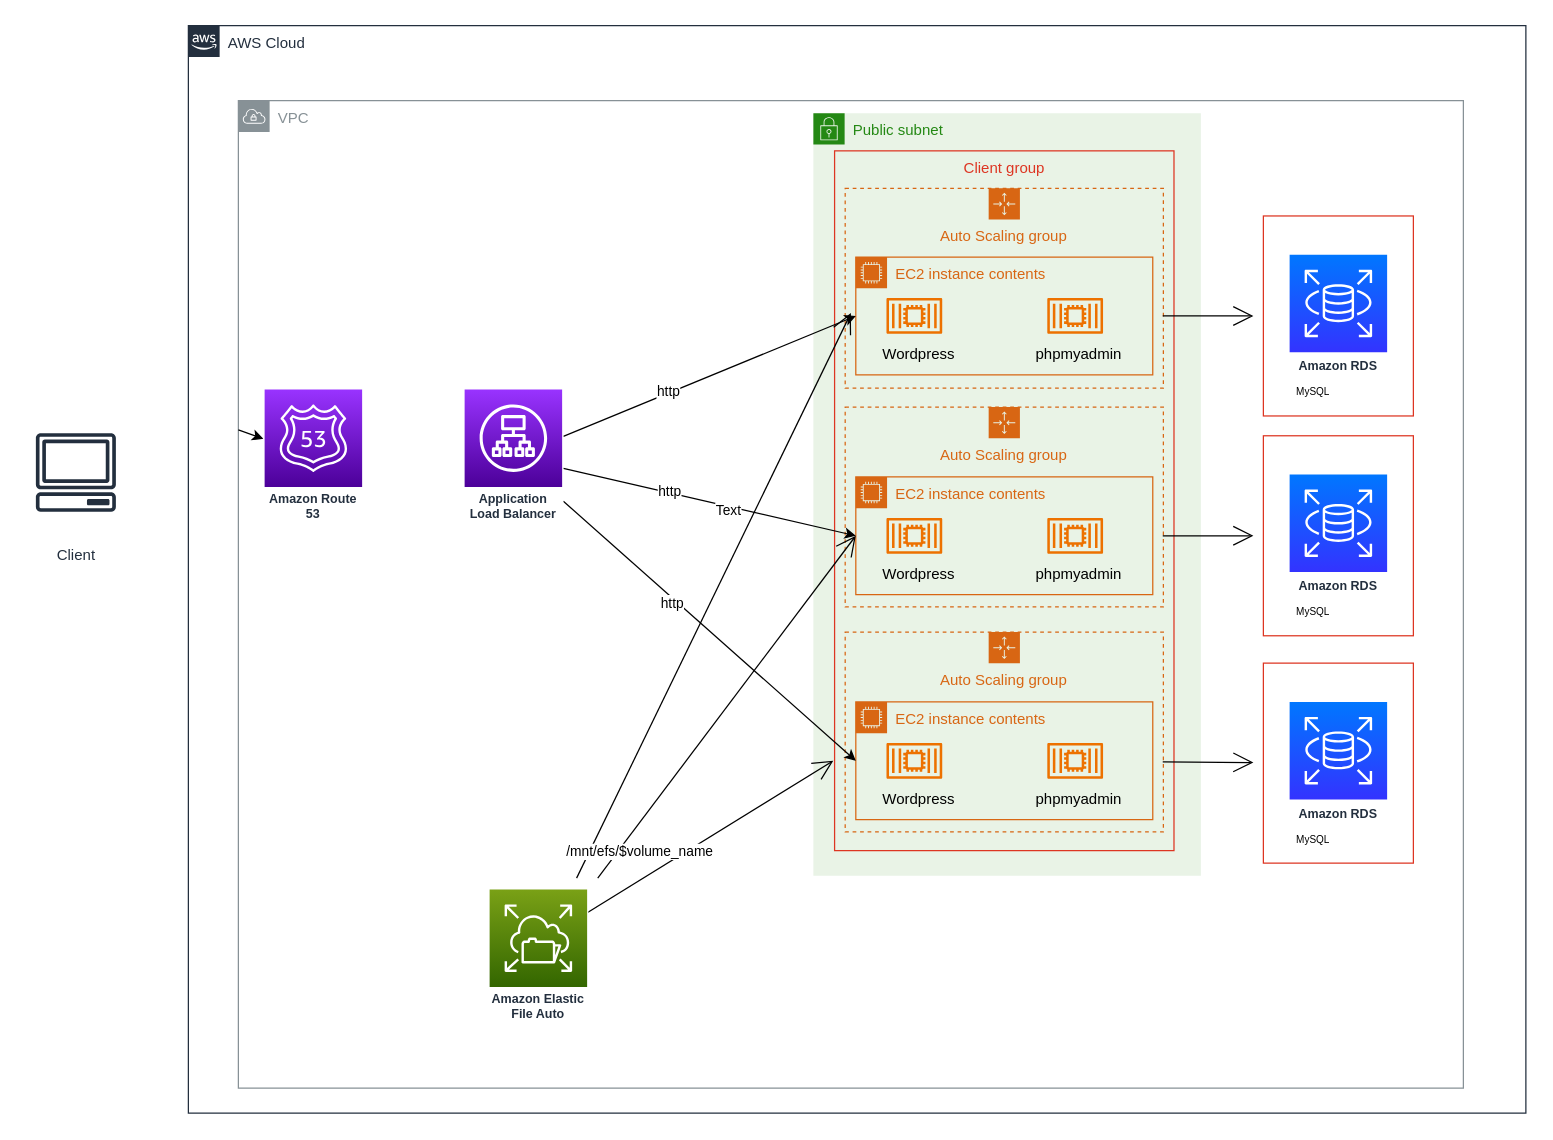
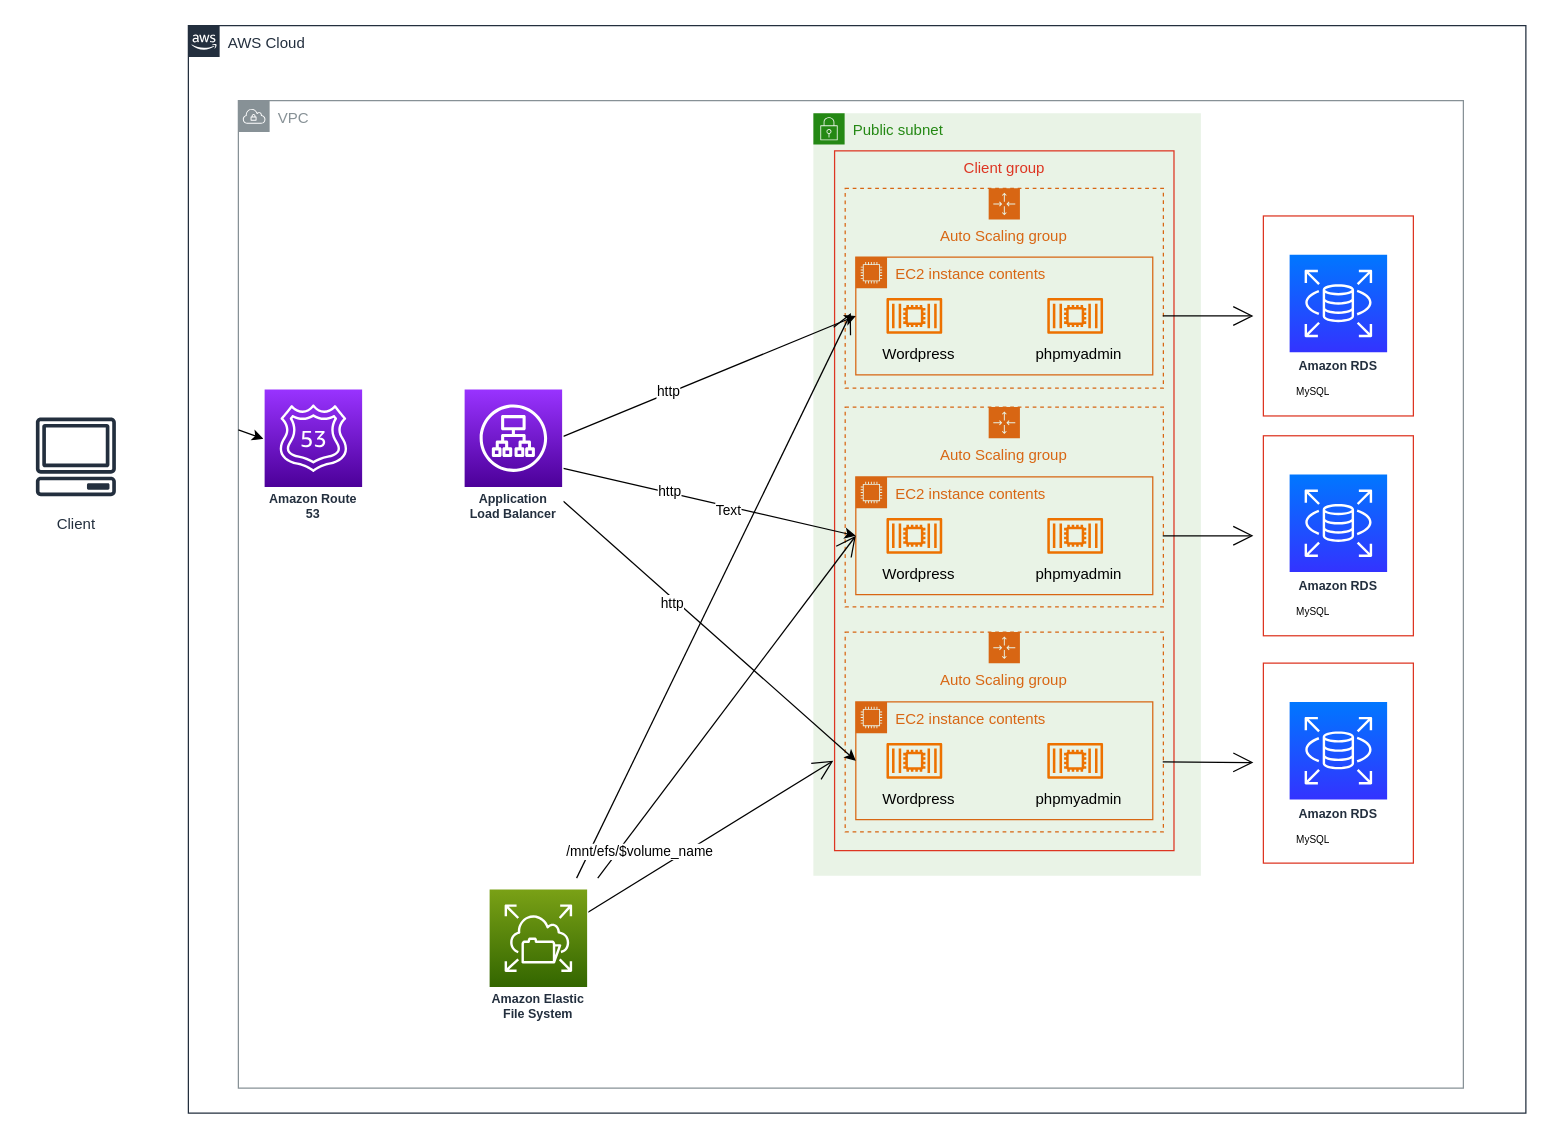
(76, 473) -> (76, 457)
(538, 1006) -> (538, 1006)
